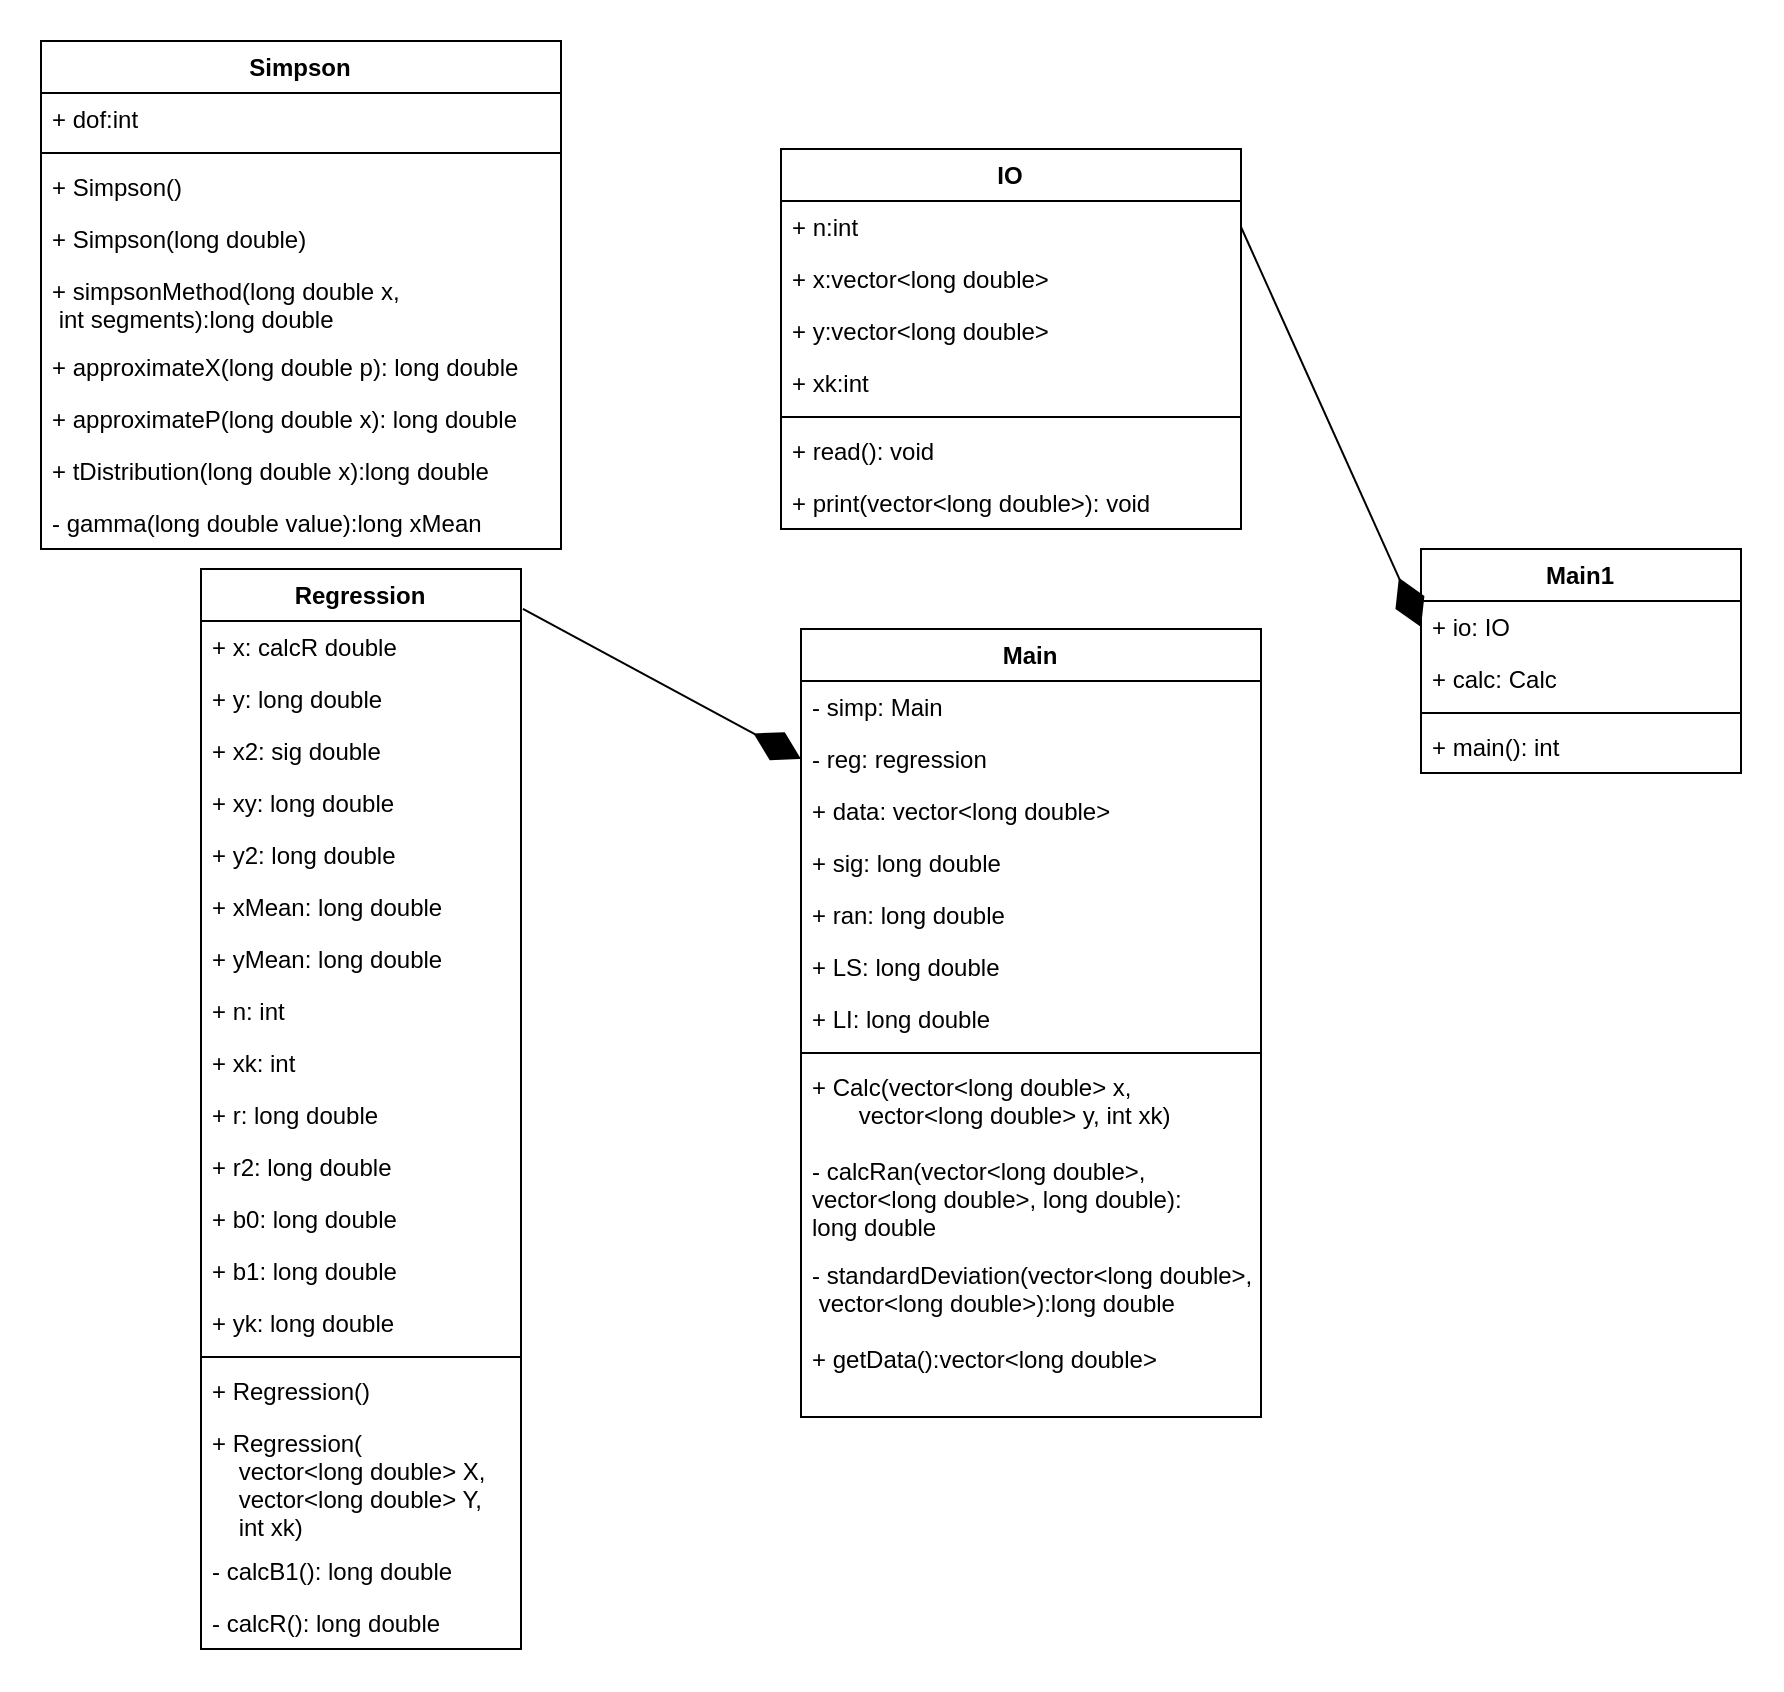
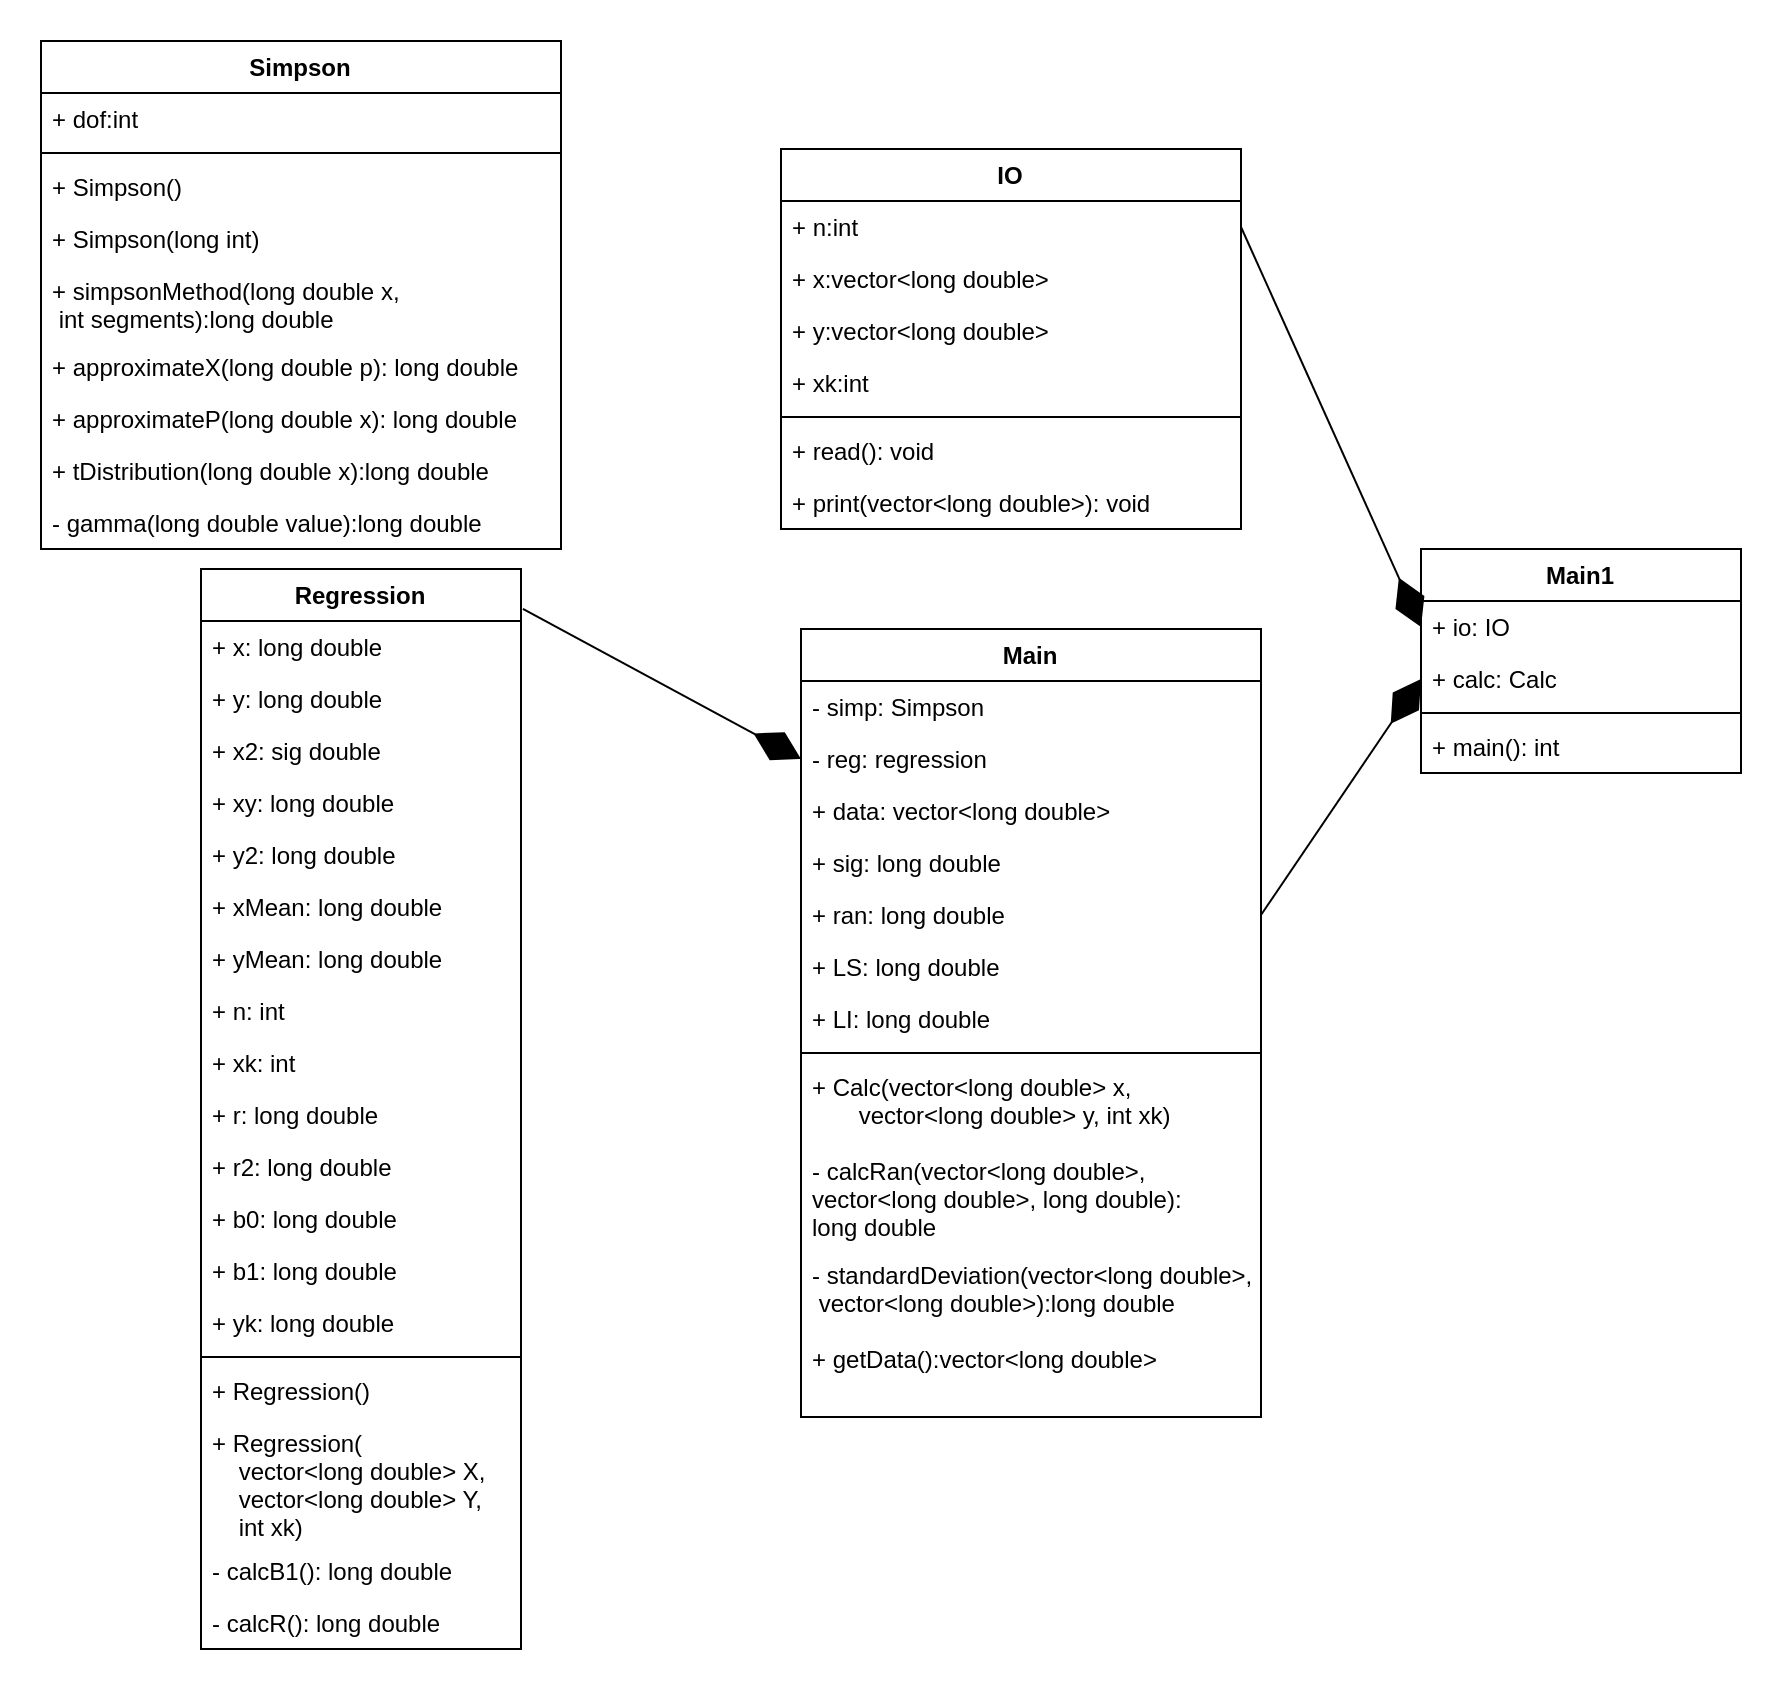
(184, 240) -> (164, 240)
(273, 524) -> (276, 524)
(308, 648) -> (301, 648)
(877, 708) -> (897, 708)
none -> (1328, 816)
